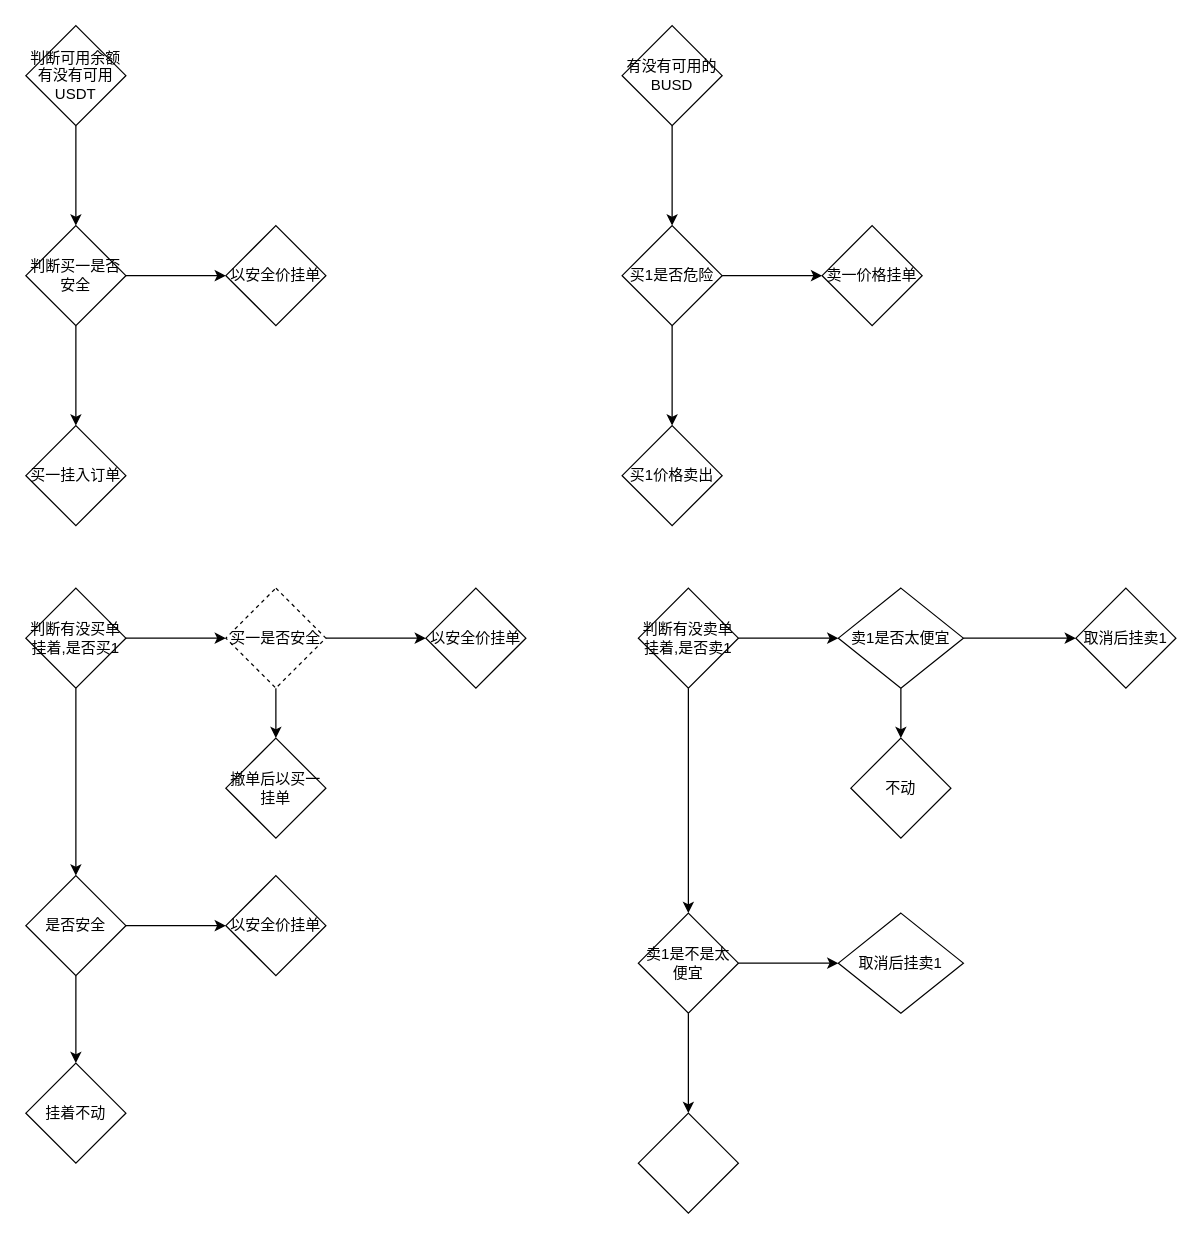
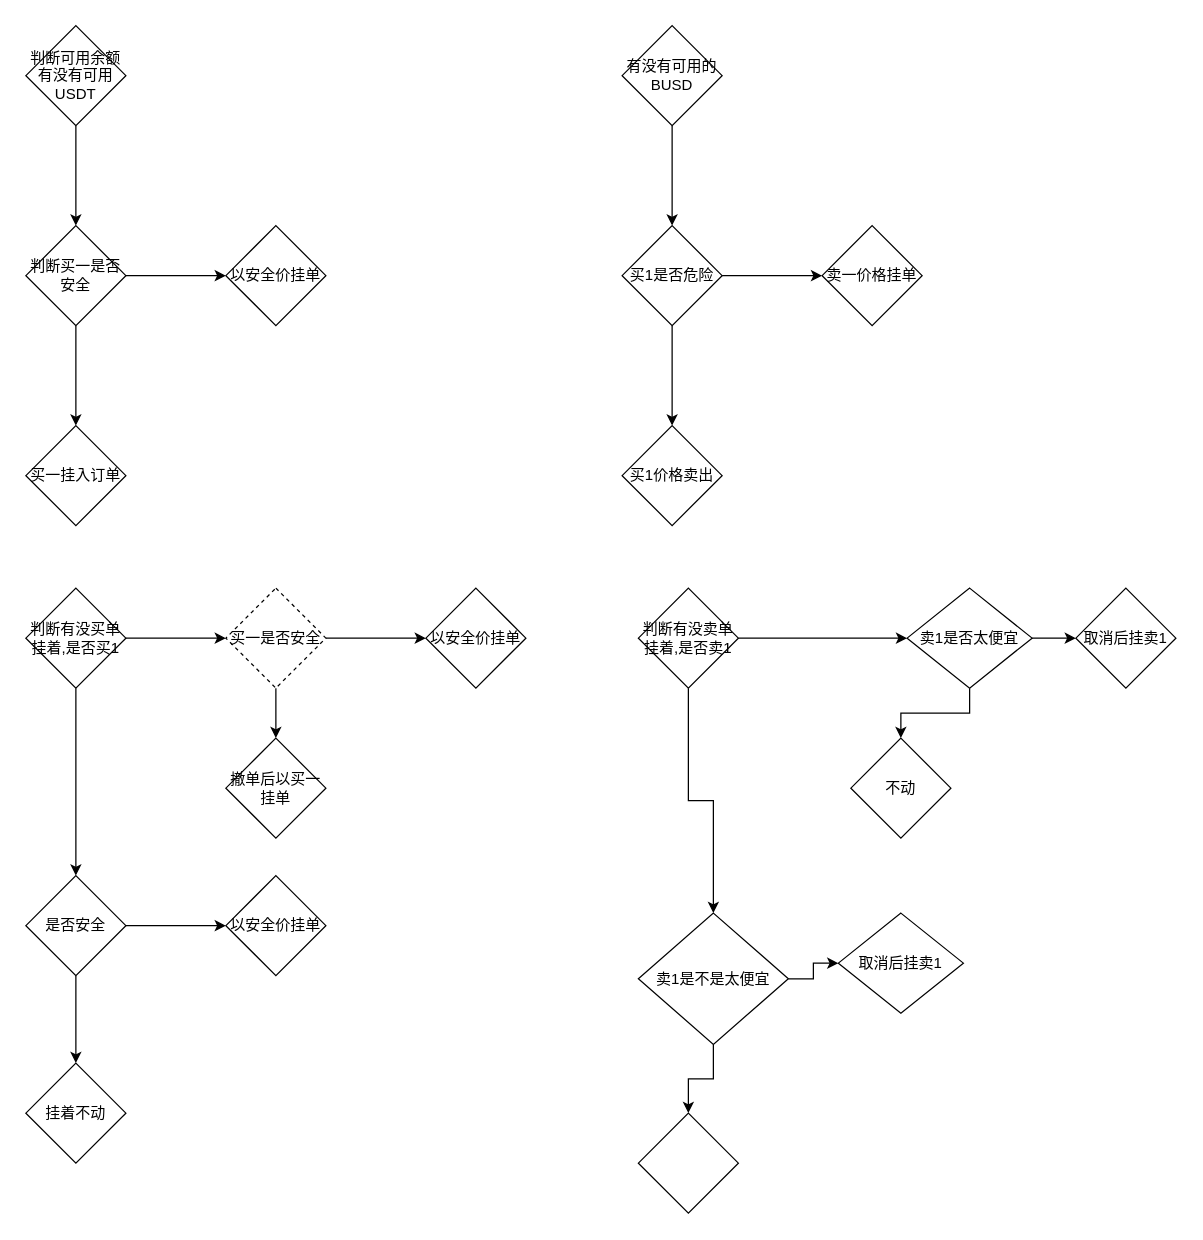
(901, 638) -> (969, 638)
(688, 963) -> (713, 979)
